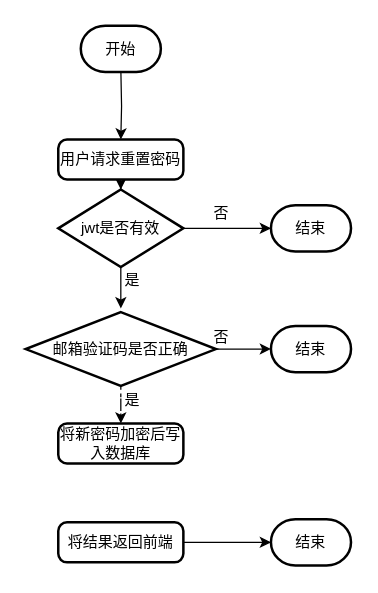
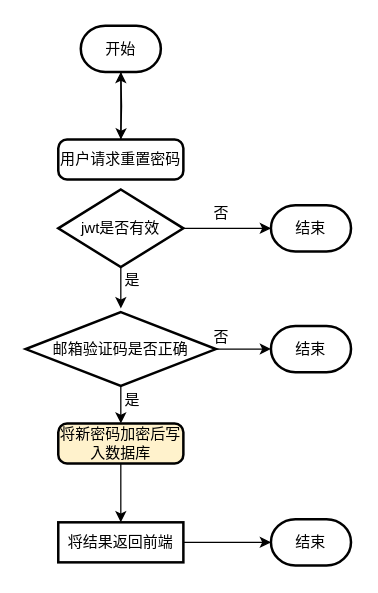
(121, 184) -> (121, 132)
(121, 393) -> (121, 393)
(121, 443) -> (121, 443)
none -> (121, 489)
(121, 542) -> (121, 542)
